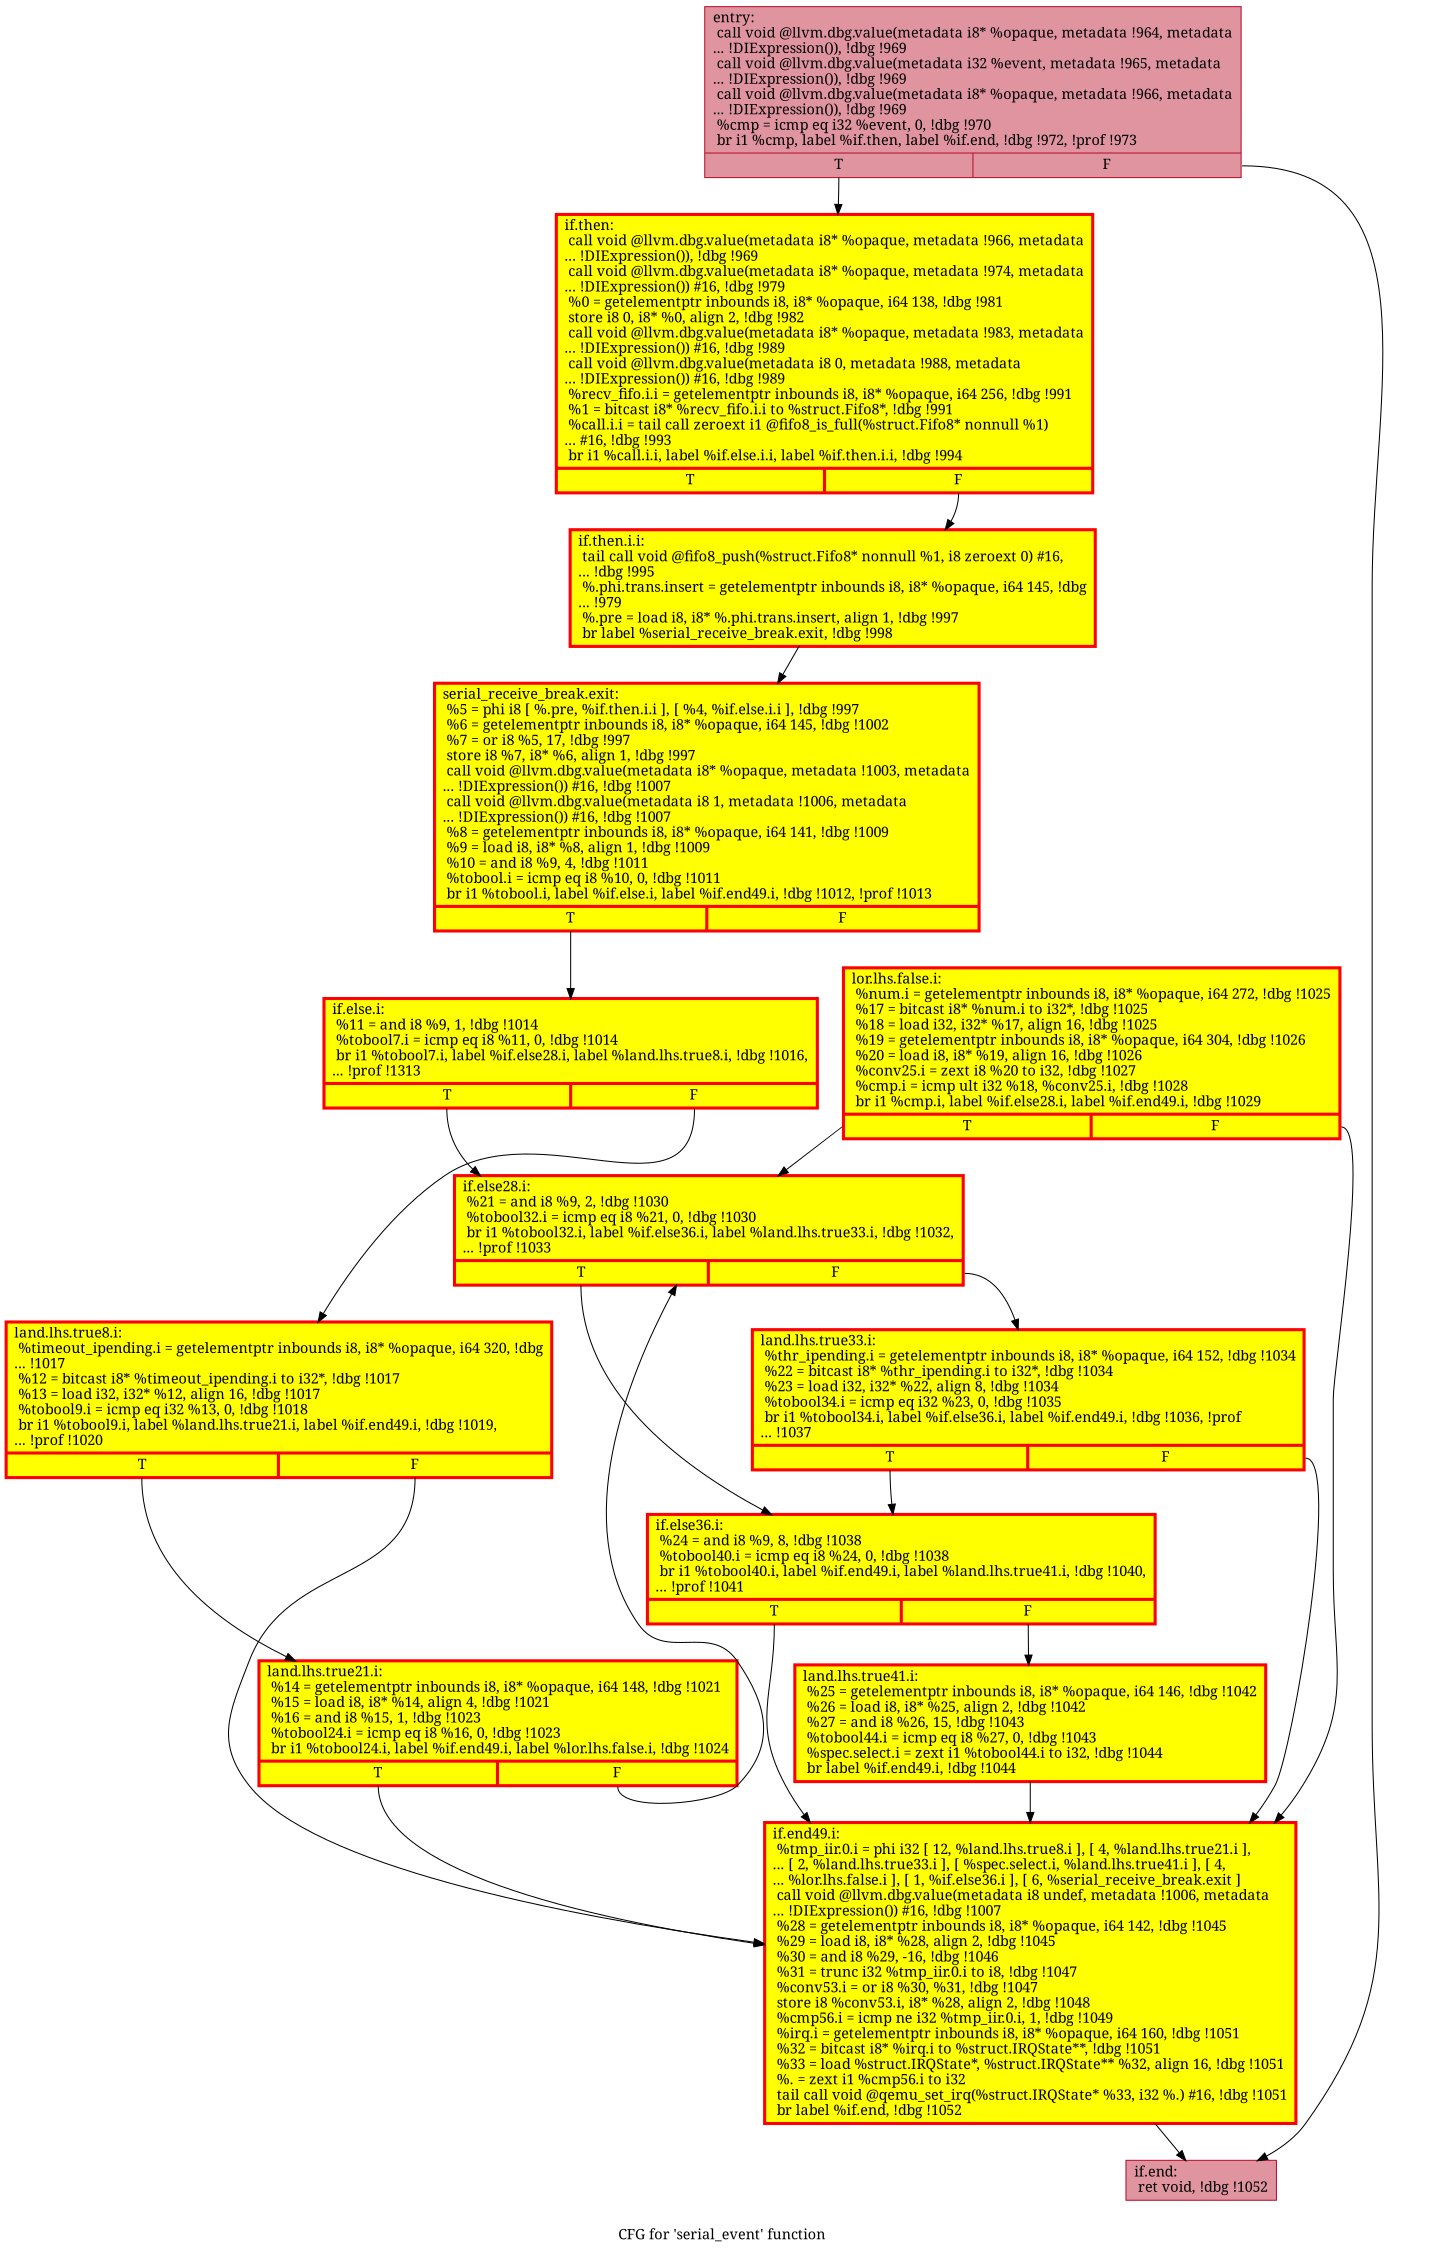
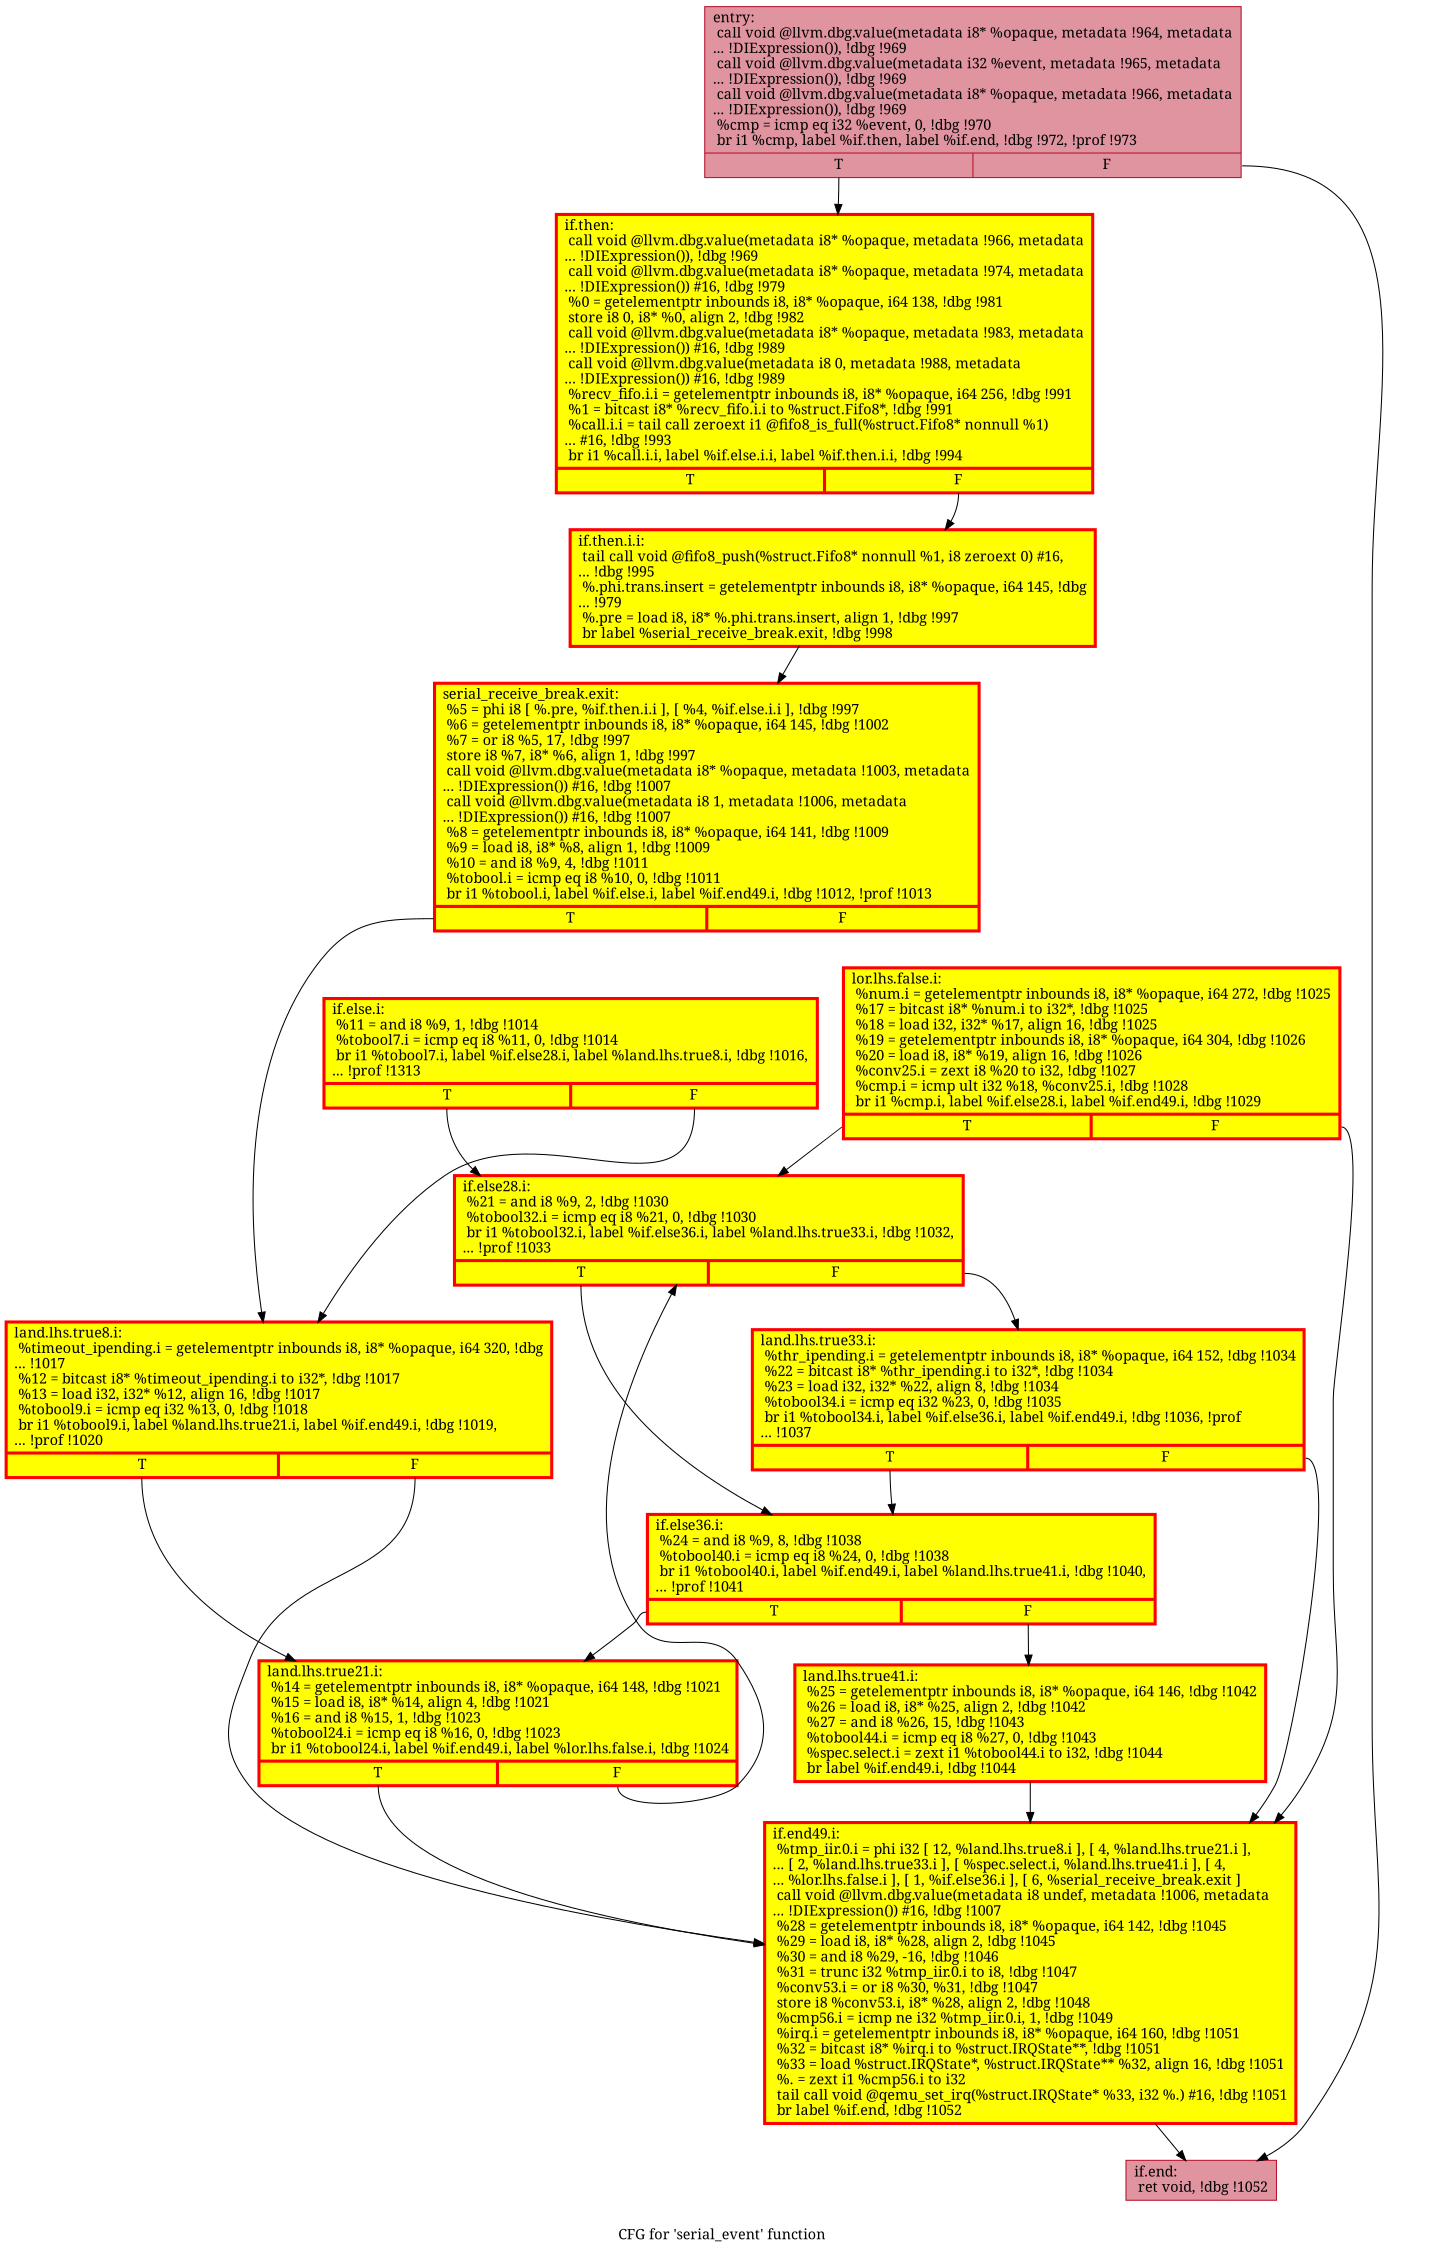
(571, 960) -> (269, 1068)
(767, 1708) -> (620, 1634)
